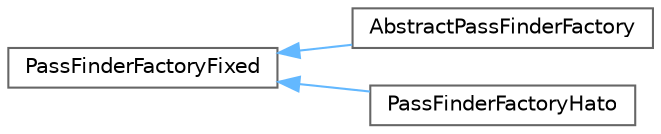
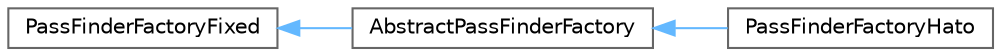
(335, 88) -> (701, 28)
